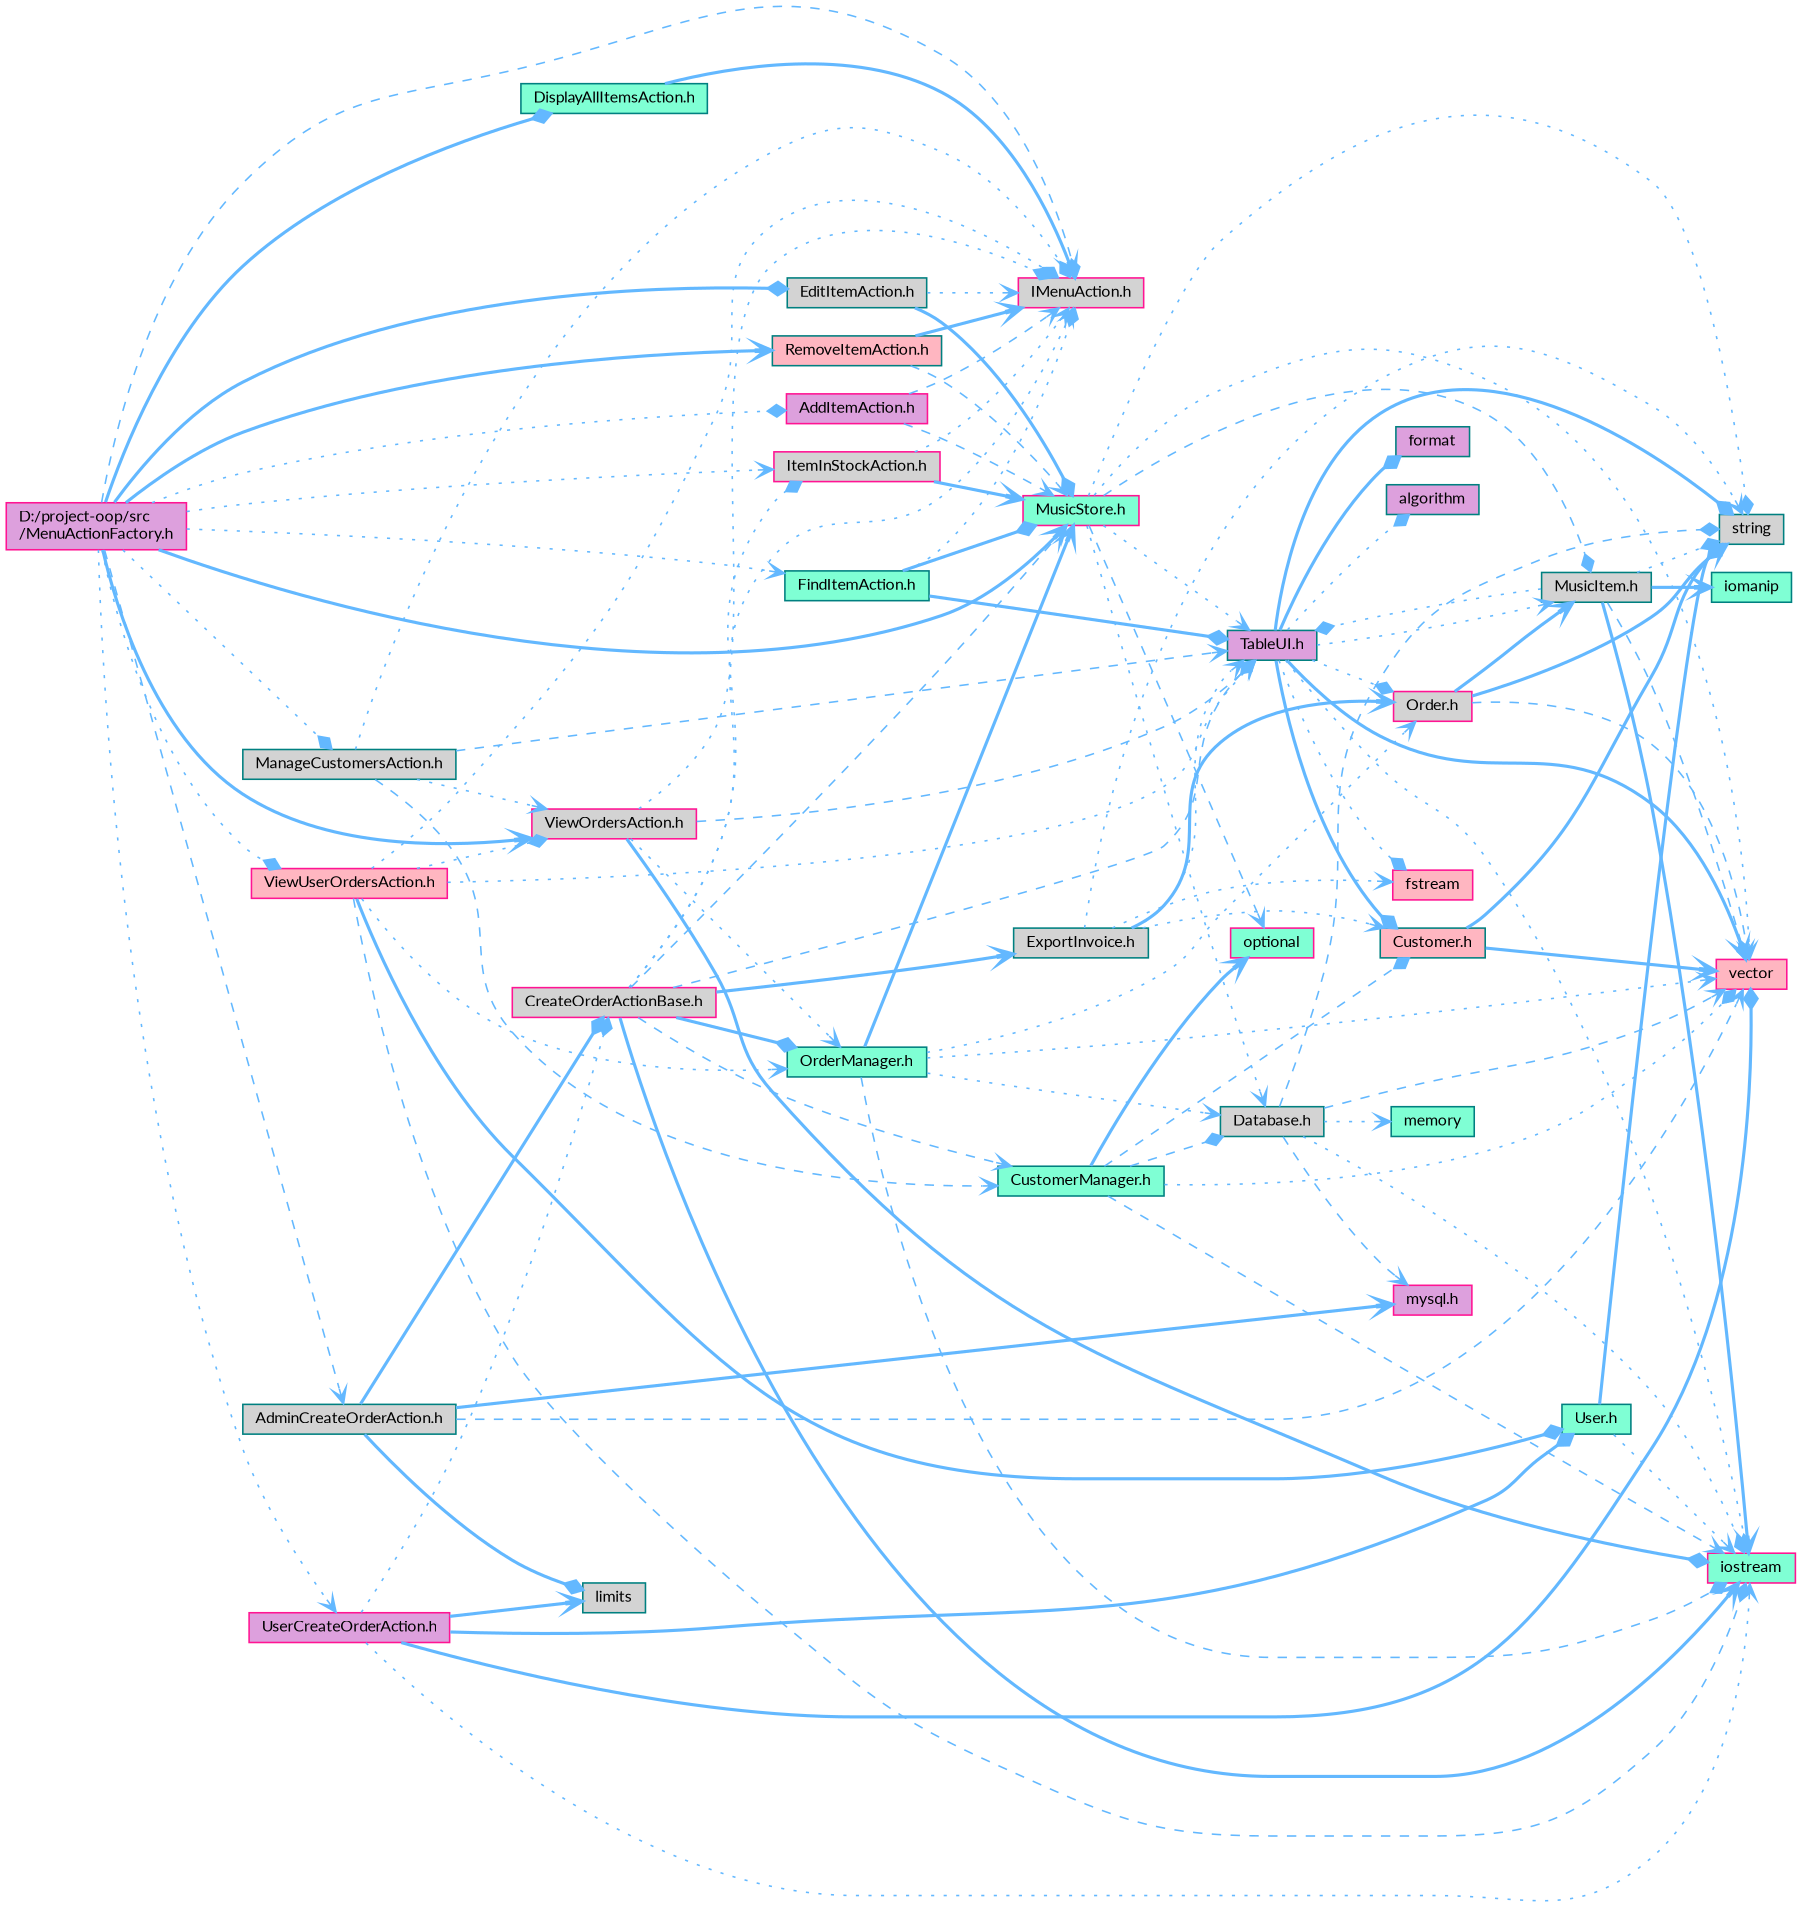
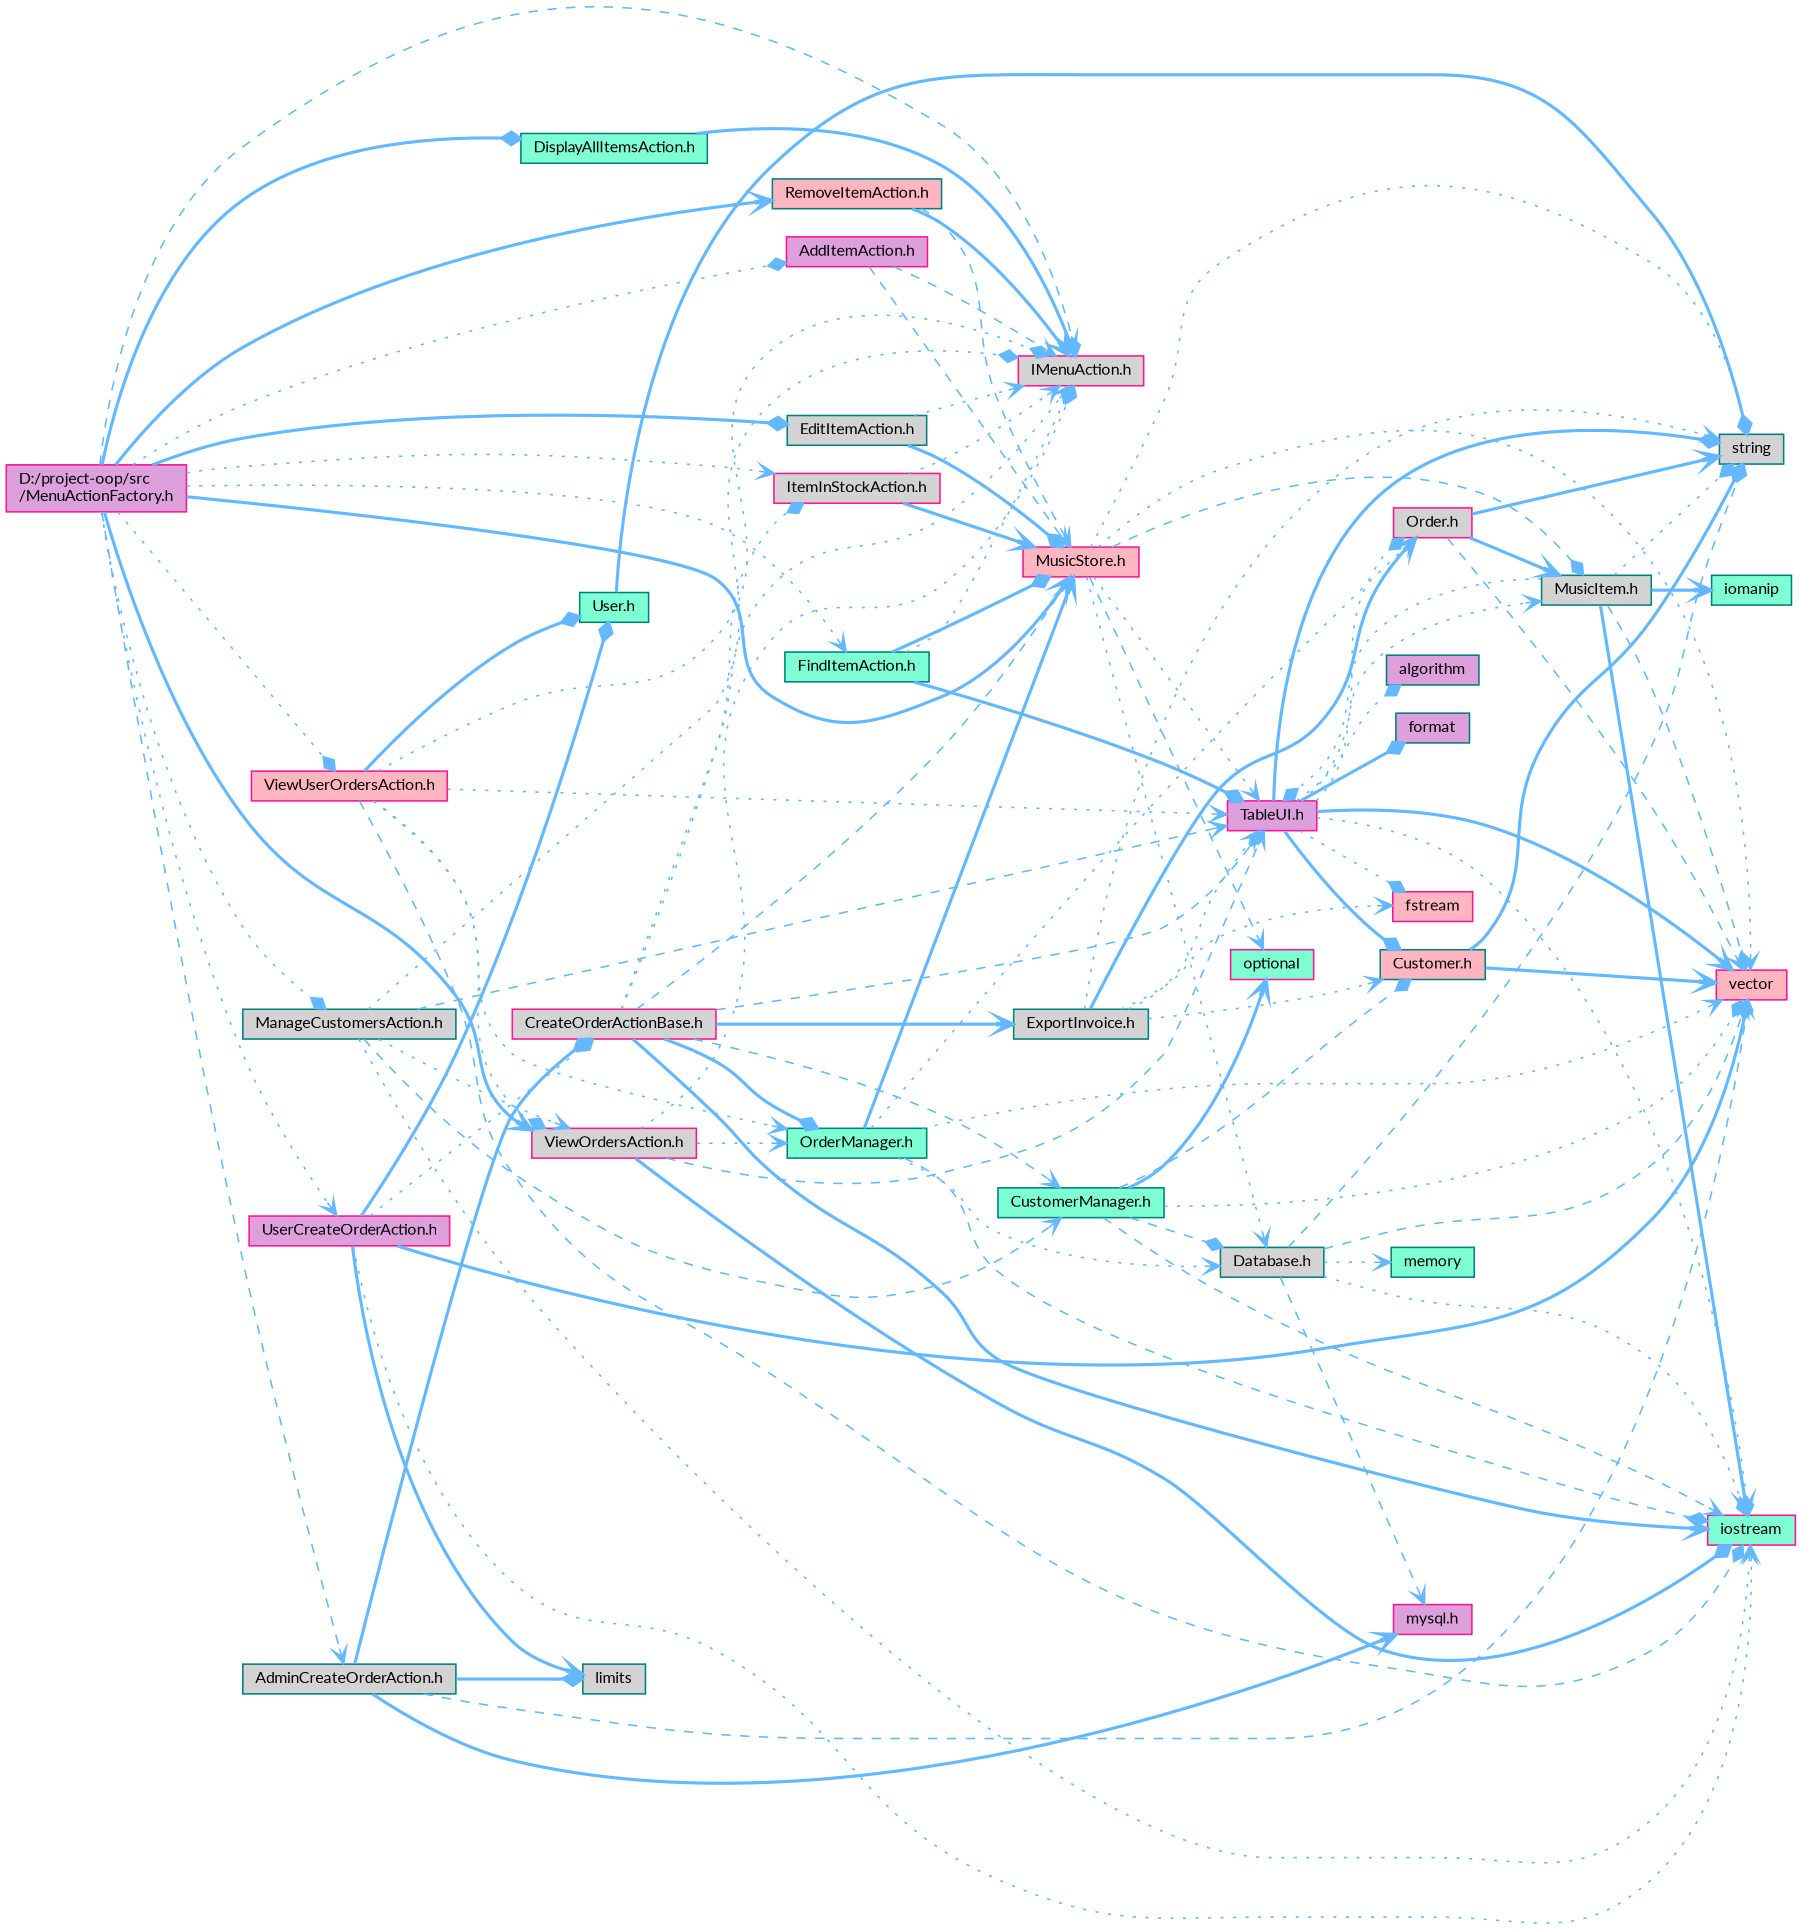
(1081, 511) -> (1081, 562)
(1272, 645) -> (1272, 816)
(1668, 1488) -> (969, 1714)
